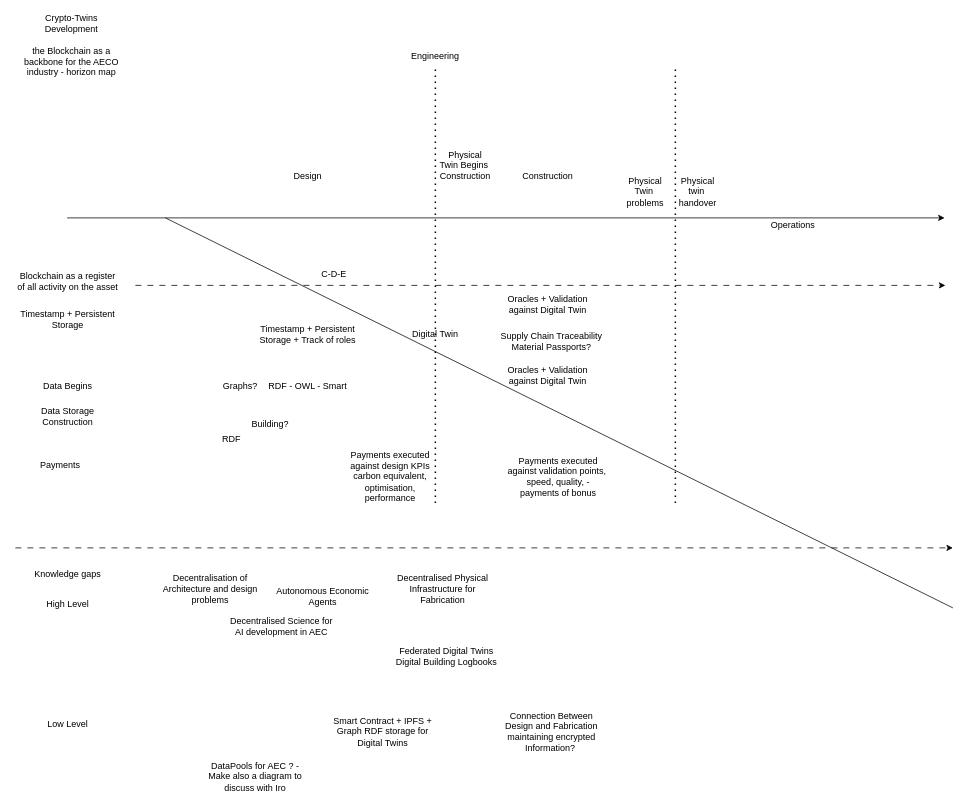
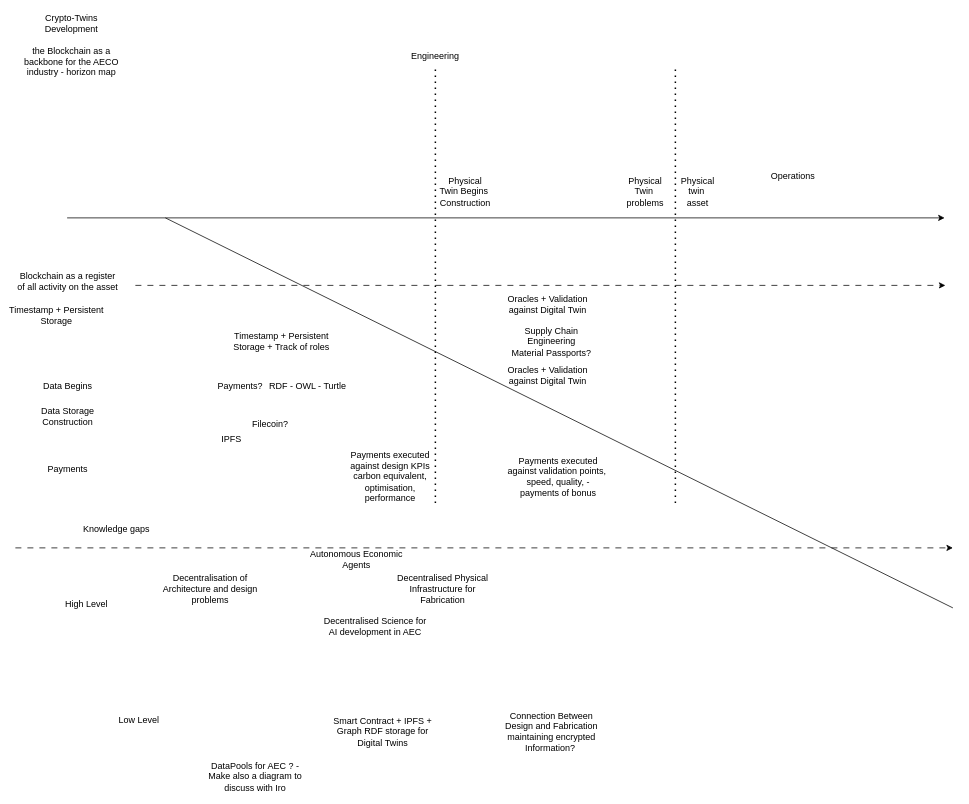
(465, 165) -> (465, 192)
(308, 177) -> none
(548, 177) -> none
(698, 192) -> (698, 192)
(793, 225) -> (793, 177)
(334, 274) -> none
(68, 319) -> (57, 315)
(308, 334) -> (282, 342)
(435, 334) -> none
(552, 342) -> (552, 342)
(240, 386) -> (240, 386)
(308, 386) -> (308, 386)
(270, 424) -> (270, 424)
(233, 439) -> (233, 439)
(60, 465) -> (68, 469)
(68, 574) -> (117, 529)
(323, 597) -> (357, 559)
(68, 604) -> (87, 604)
(282, 627) -> (375, 627)
(447, 657) -> none
(68, 724) -> (139, 720)
